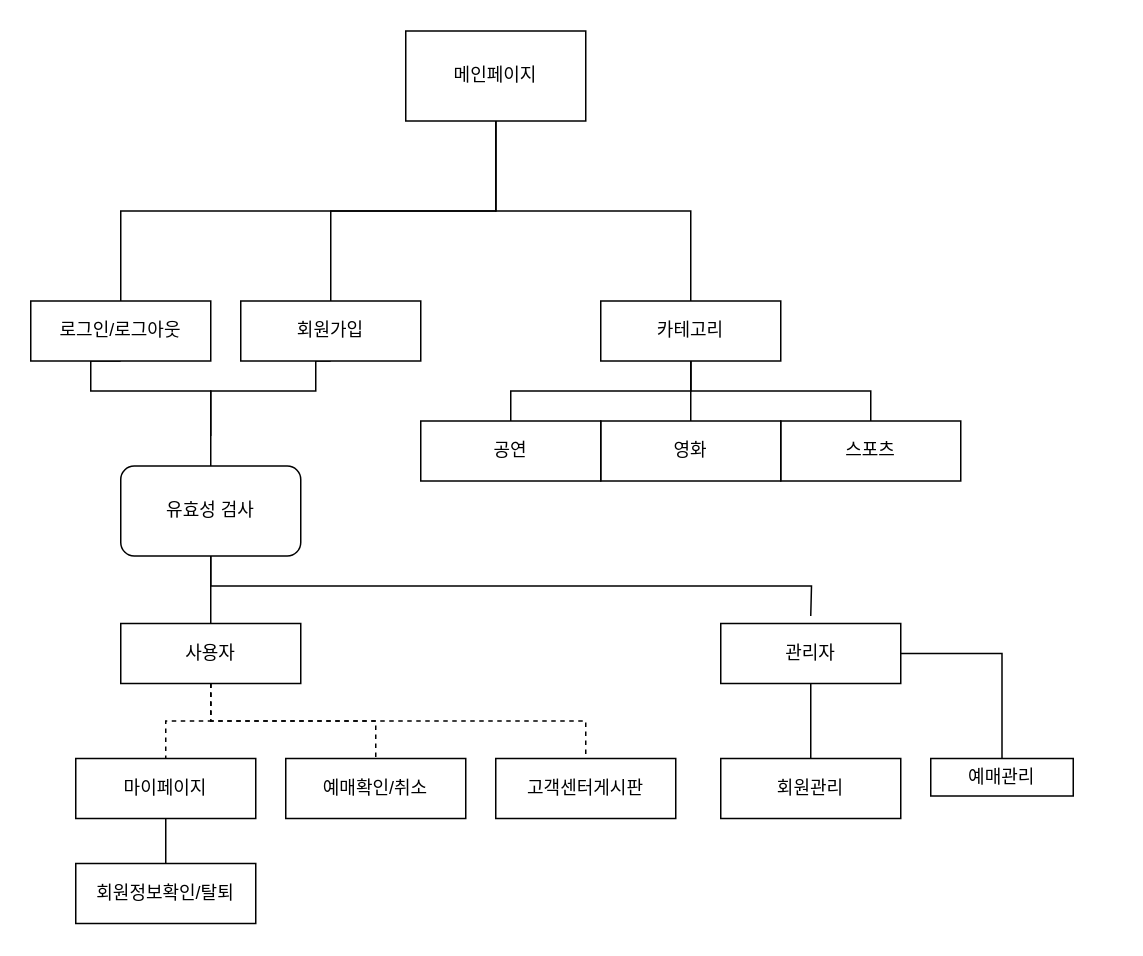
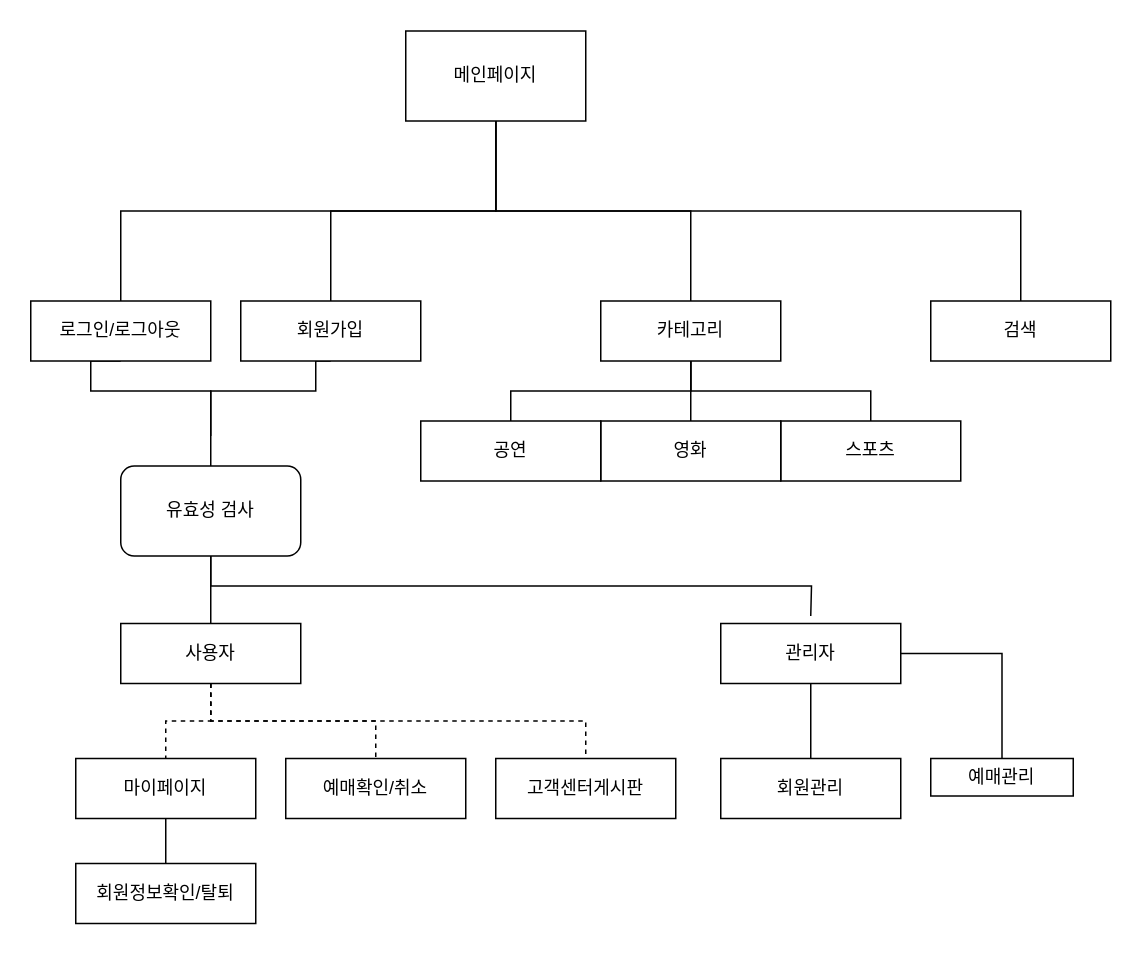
none -> (902, 211)
none -> (1021, 331)
